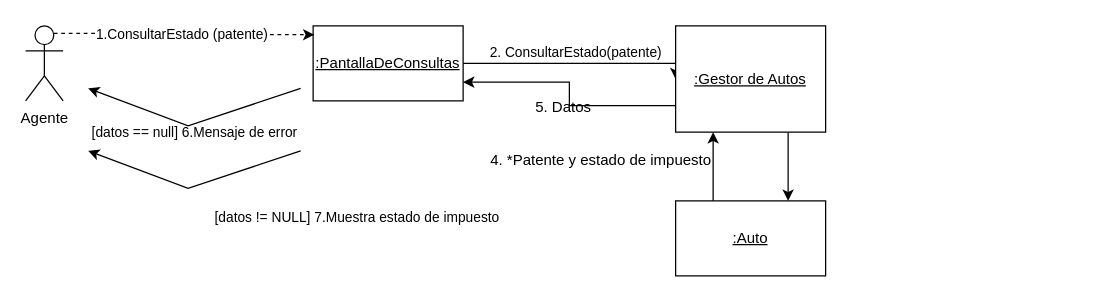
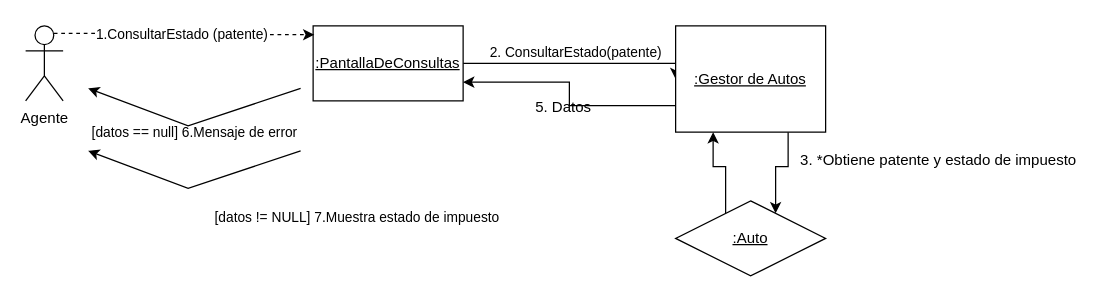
(601, 161) -> none
none -> (938, 161)
(751, 238) -> (751, 238)
